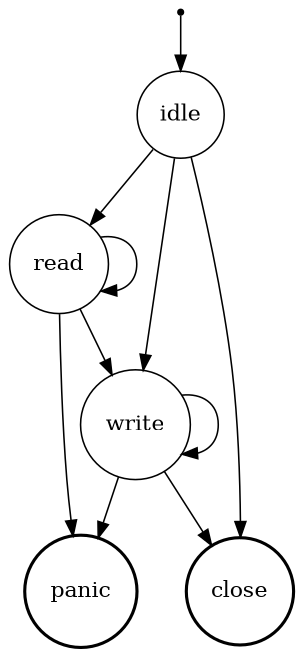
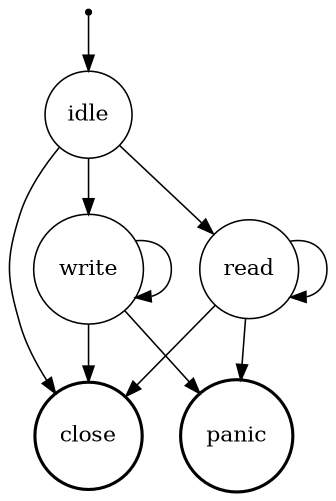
(93, 335) -> (176, 345)
